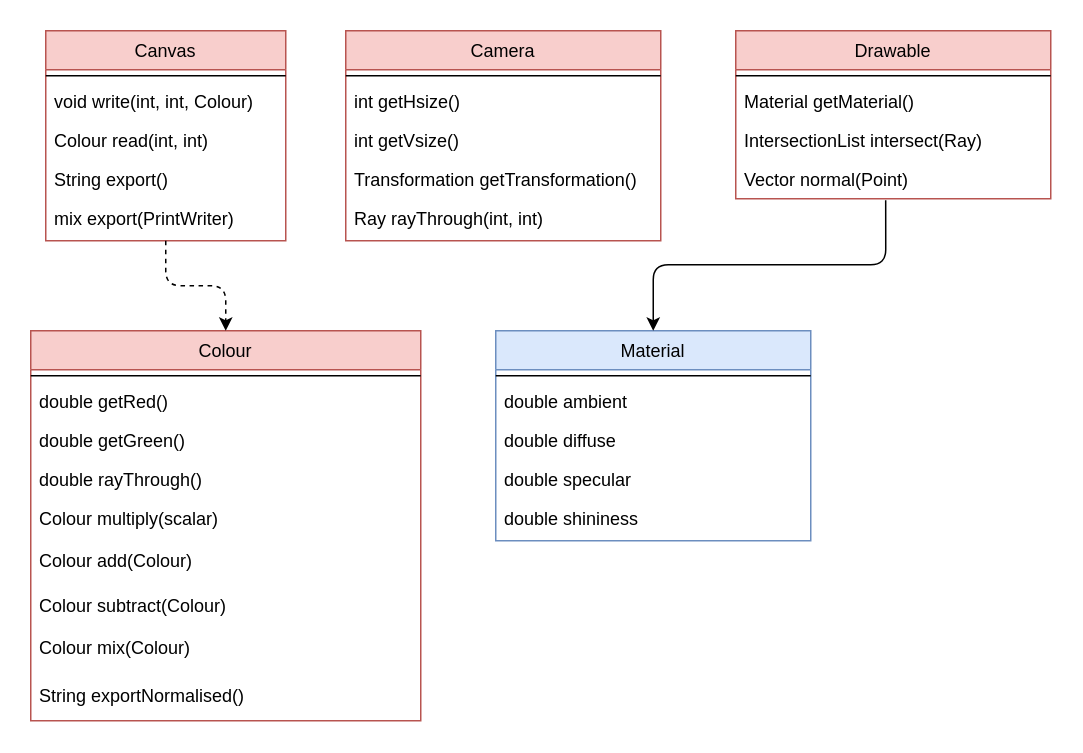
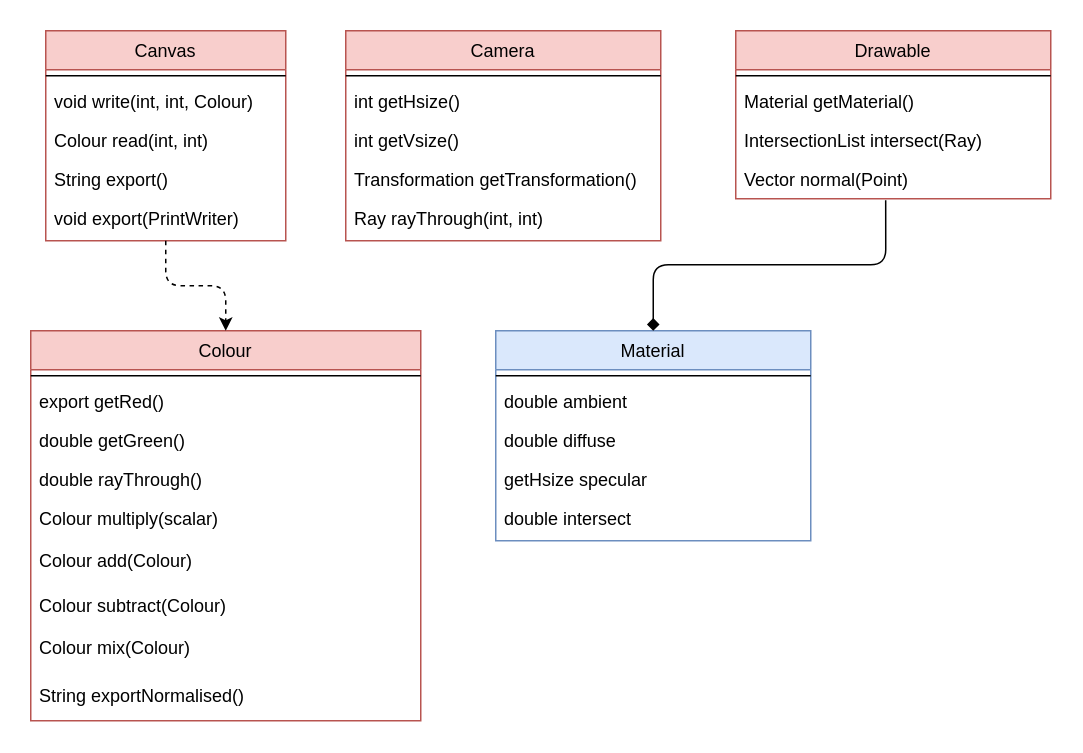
(161, 219) -> (166, 219)
(653, 319) -> (653, 318)
(110, 402) -> (112, 402)
(573, 480) -> (583, 480)
(575, 519) -> (578, 519)
